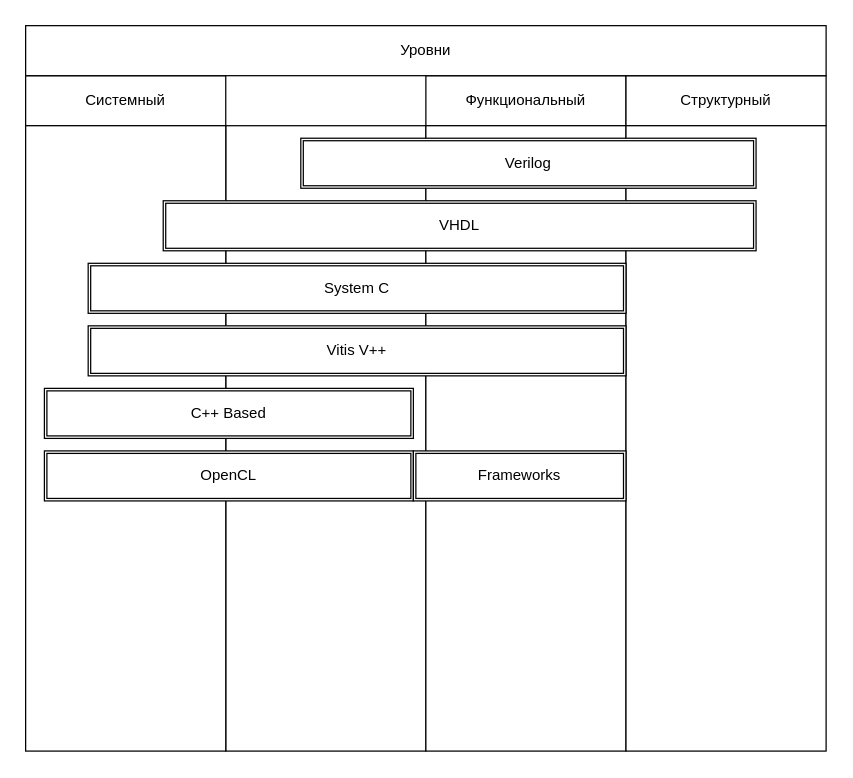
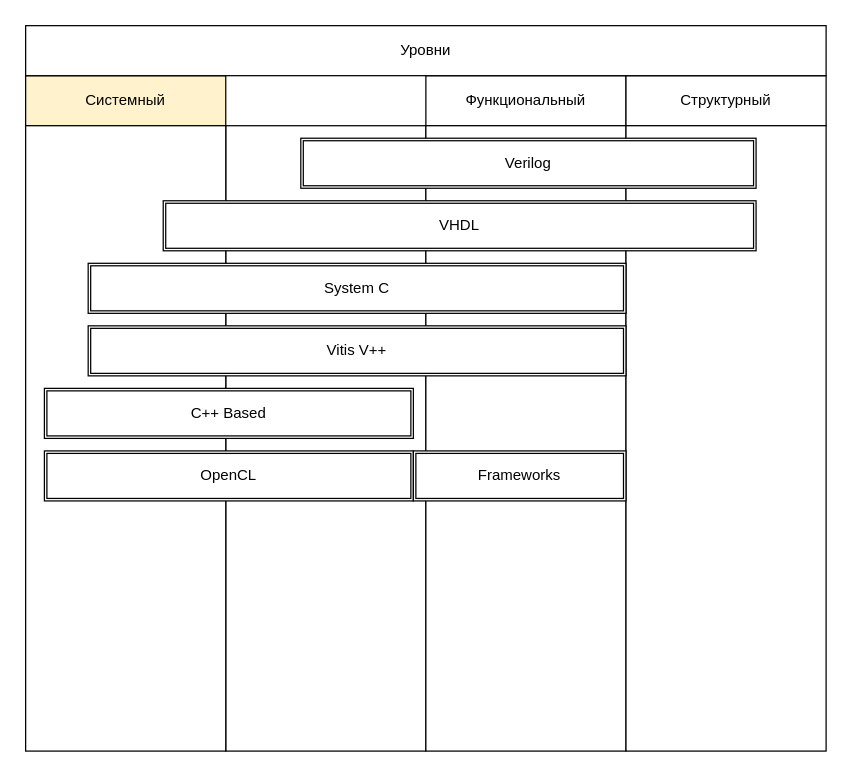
(126, 101) -> (126, 101)
